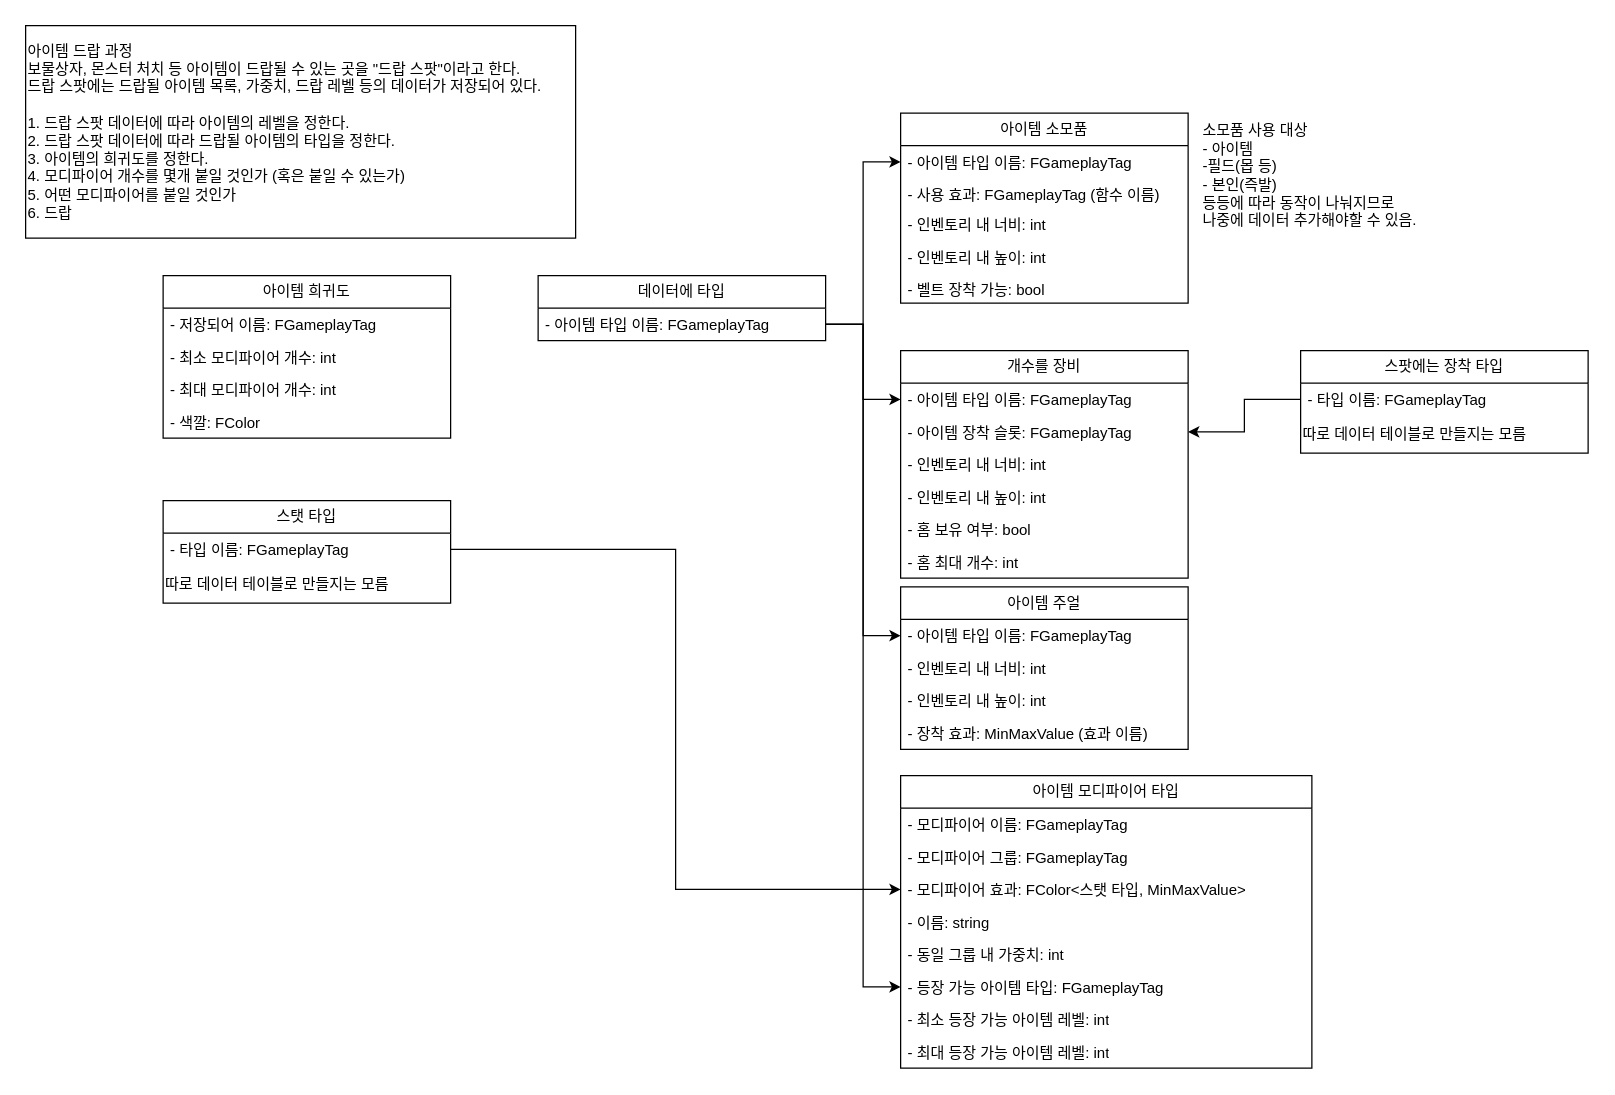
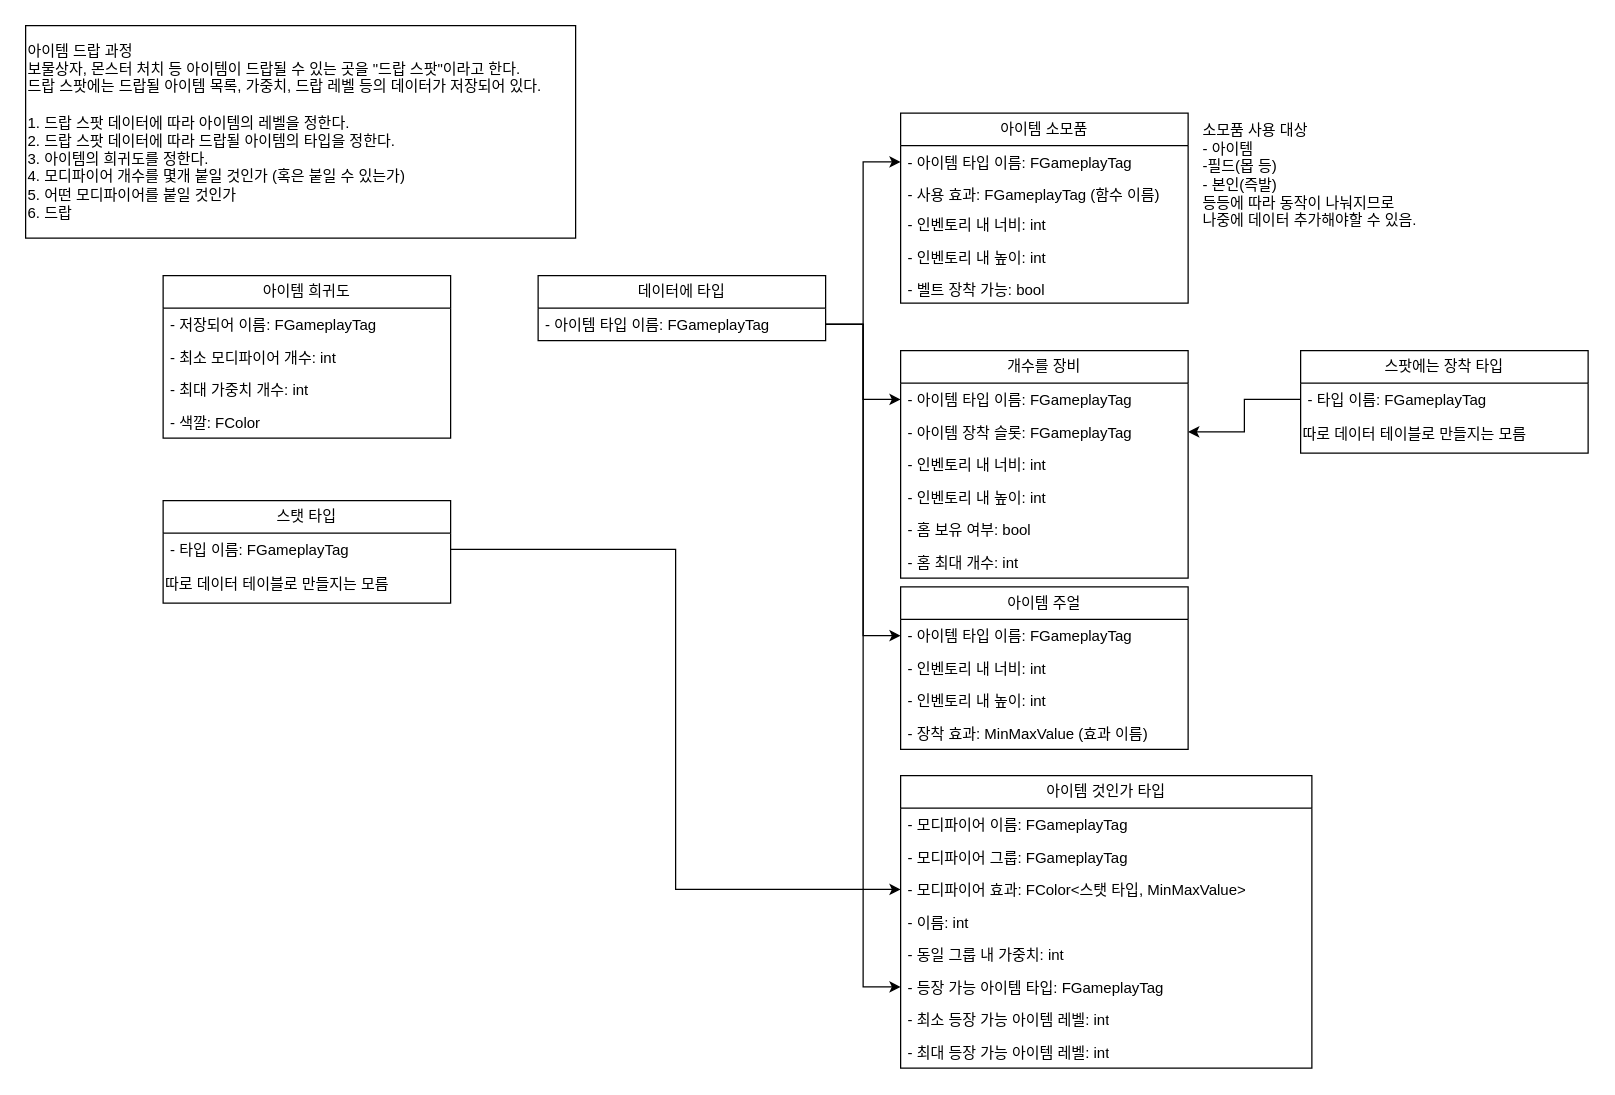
(264, 391) -> (249, 391)
(1106, 792) -> (1106, 792)
(957, 923) -> (945, 923)
